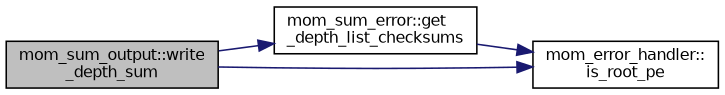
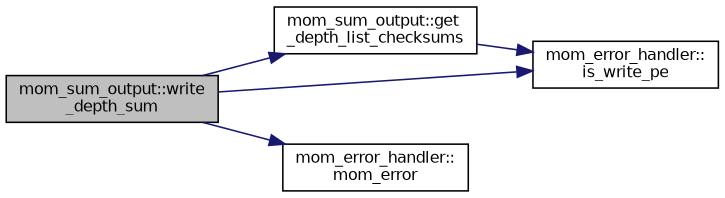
(376, 30) -> (376, 30)
(626, 65) -> (626, 65)
none -> (376, 168)
